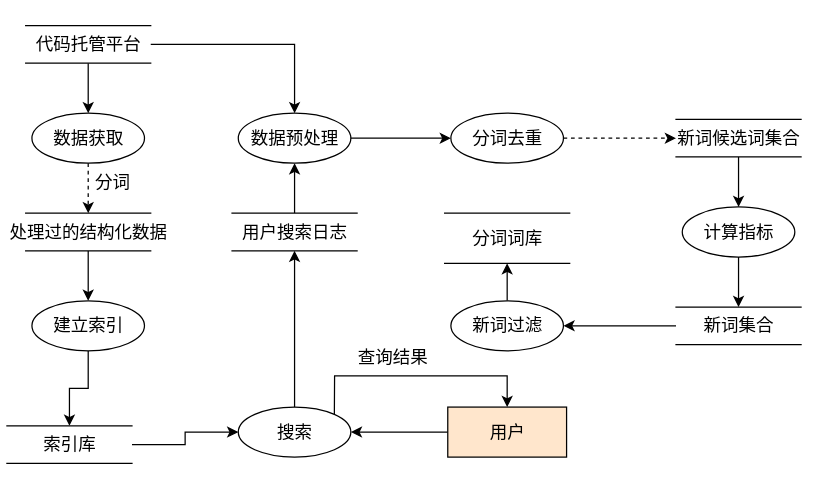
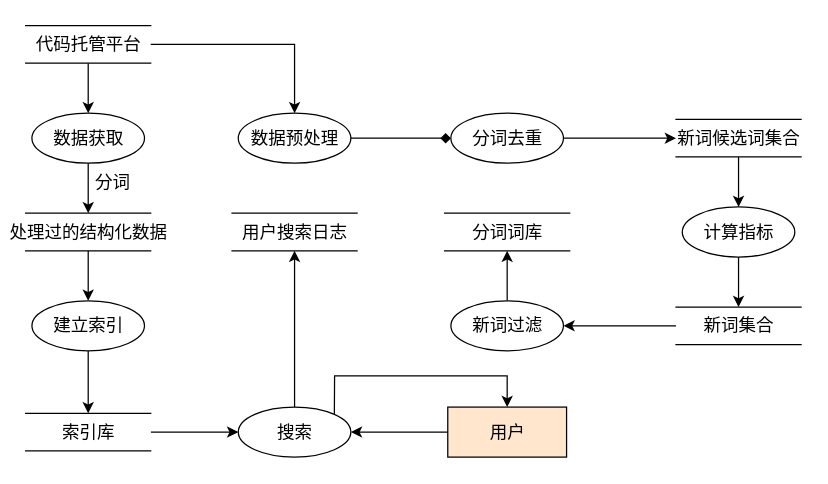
(441, 138) -> (440, 138)
(616, 138) -> (616, 138)
(88, 183) -> (88, 183)
(294, 191) -> none
(507, 238) -> (507, 232)
(393, 357) -> none
(69, 444) -> (88, 432)
